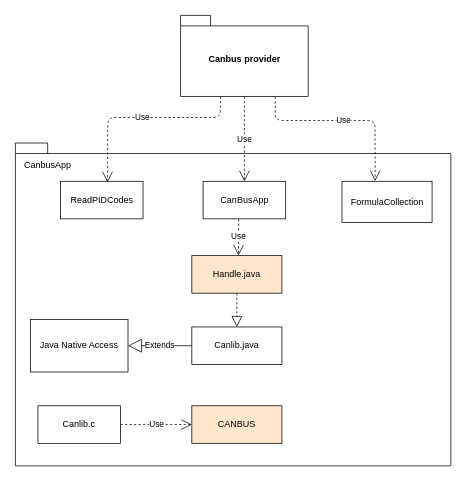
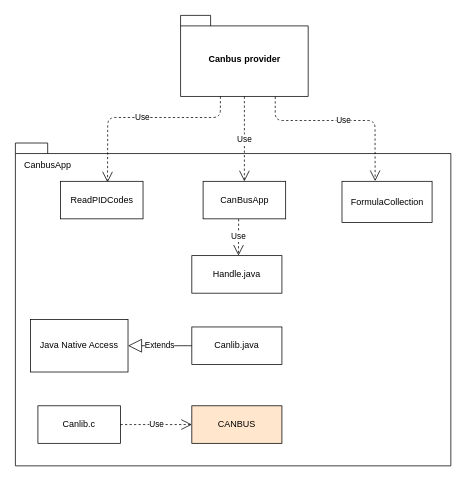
(237, 274) -> (237, 274)
(237, 304) -> none
